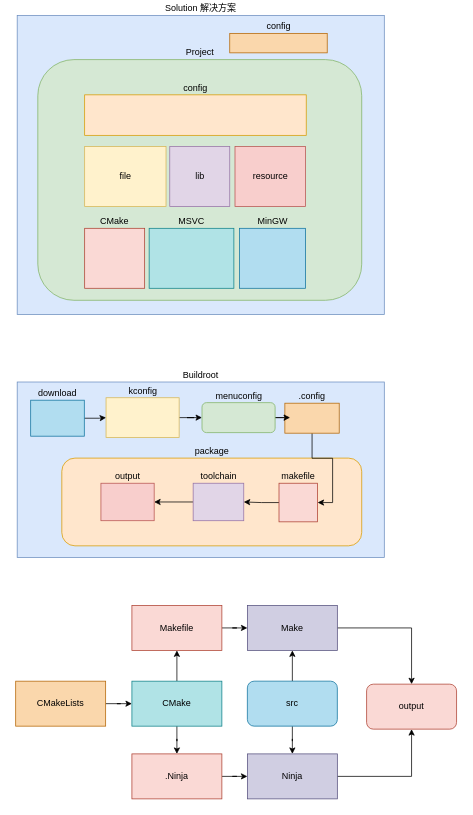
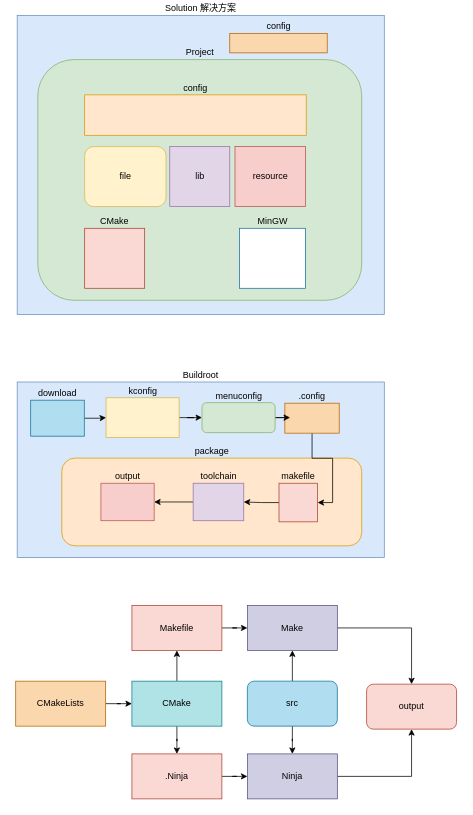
(125, 177) -> (125, 177)
(191, 258) -> none
(272, 258) -> (272, 258)
